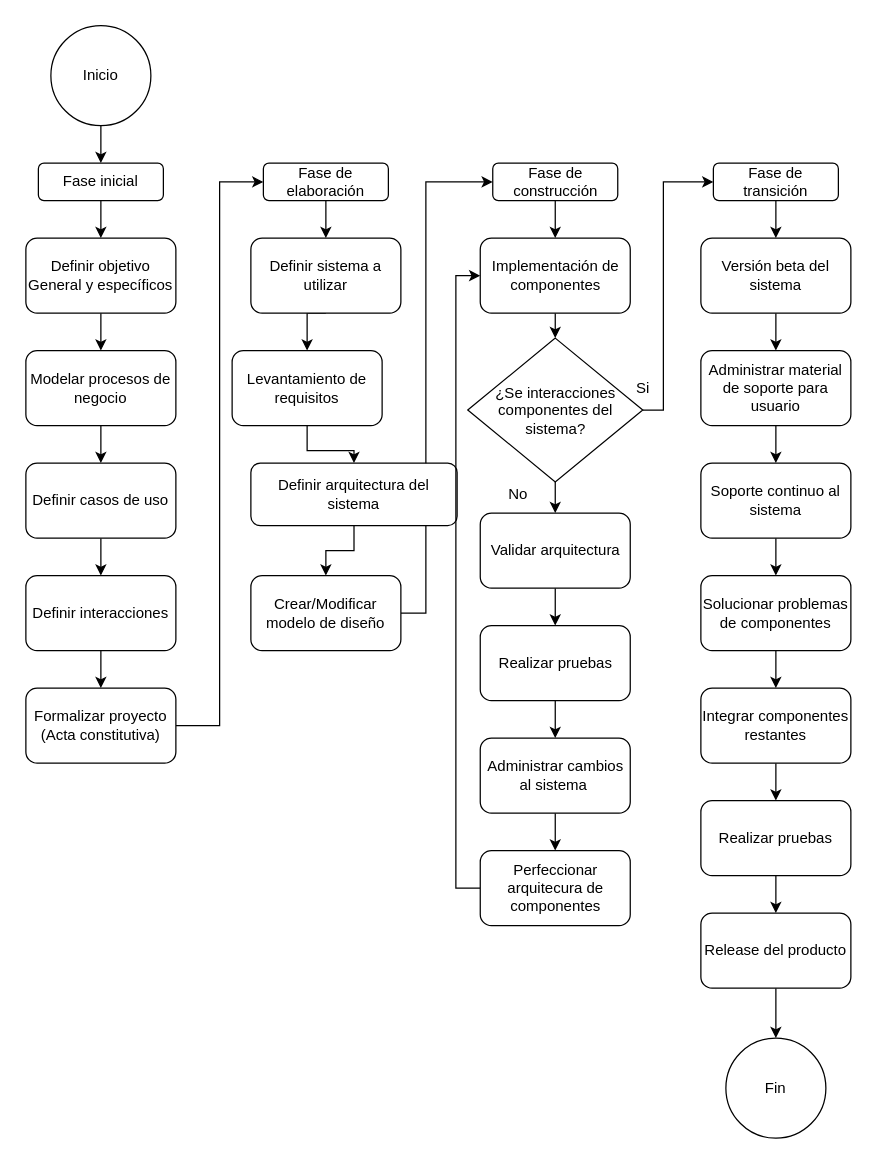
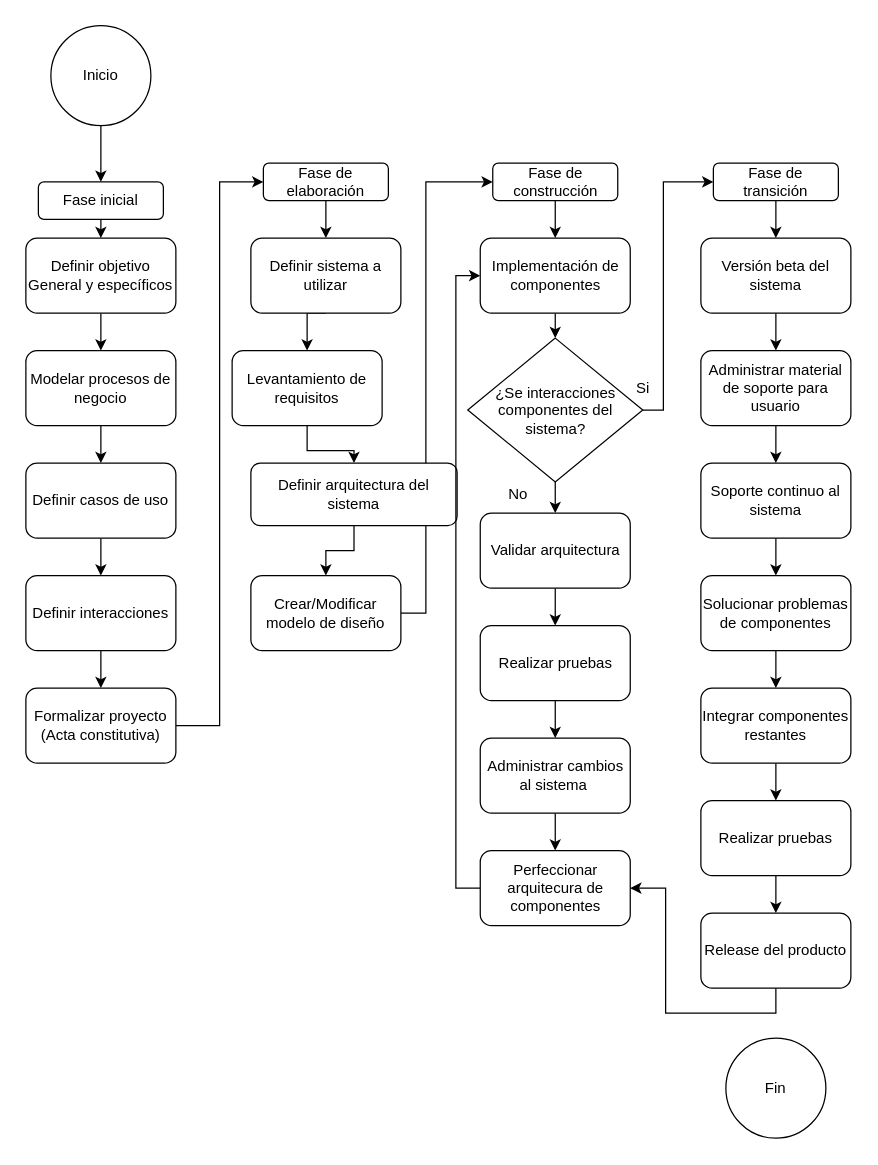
(101, 182) -> (101, 201)
(776, 1020) -> (665, 994)
